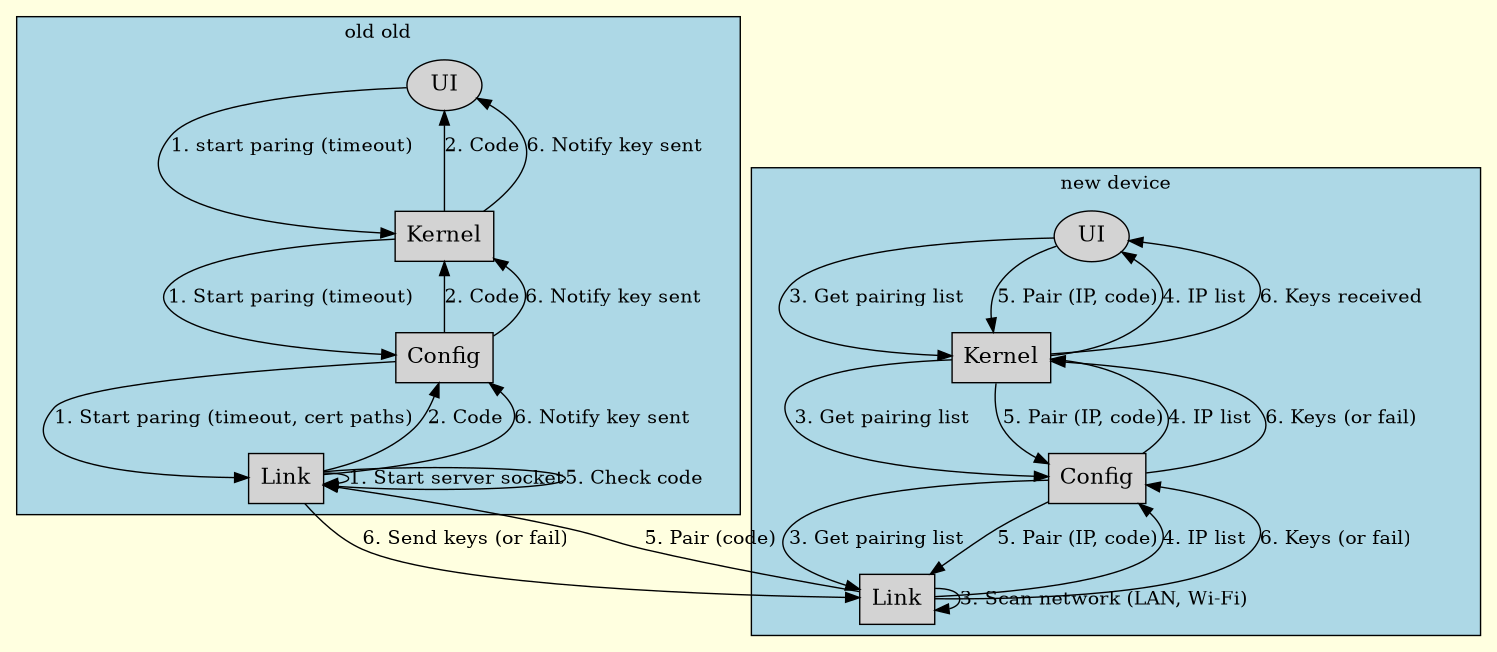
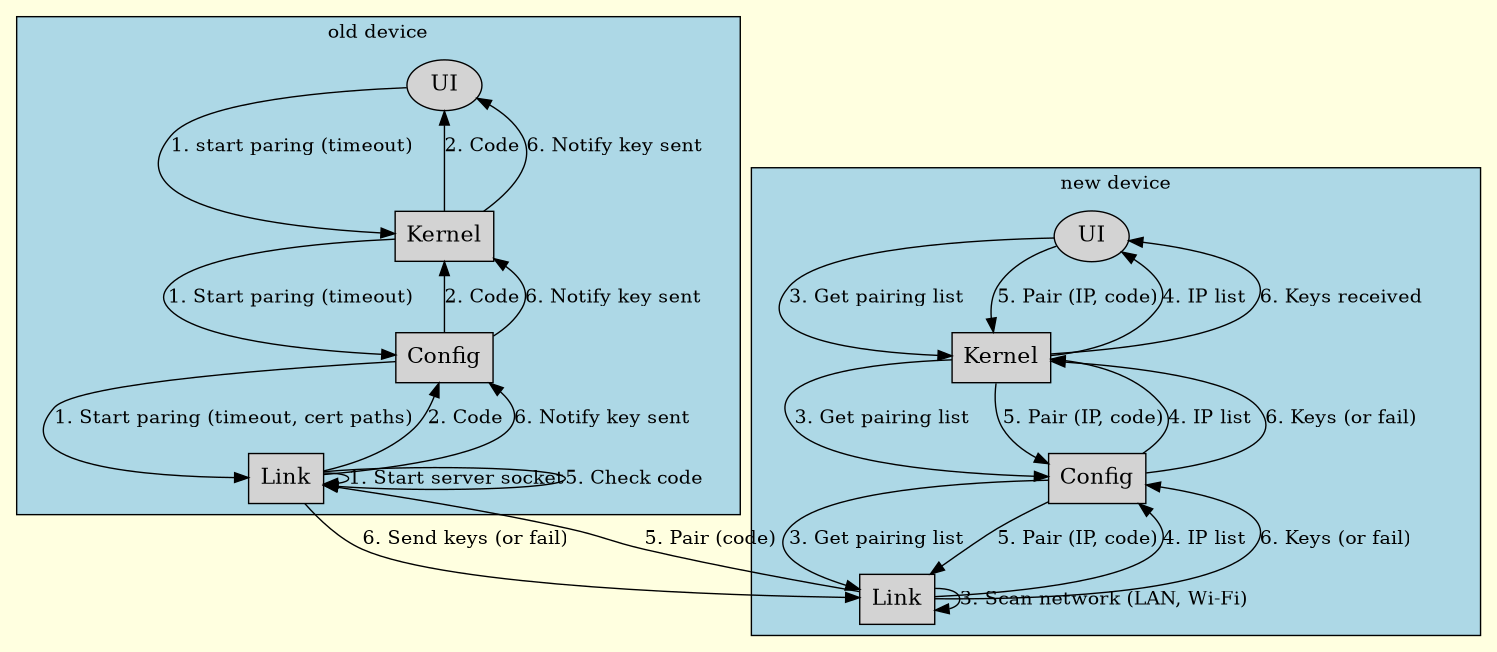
(378, 33) -> (378, 33)
